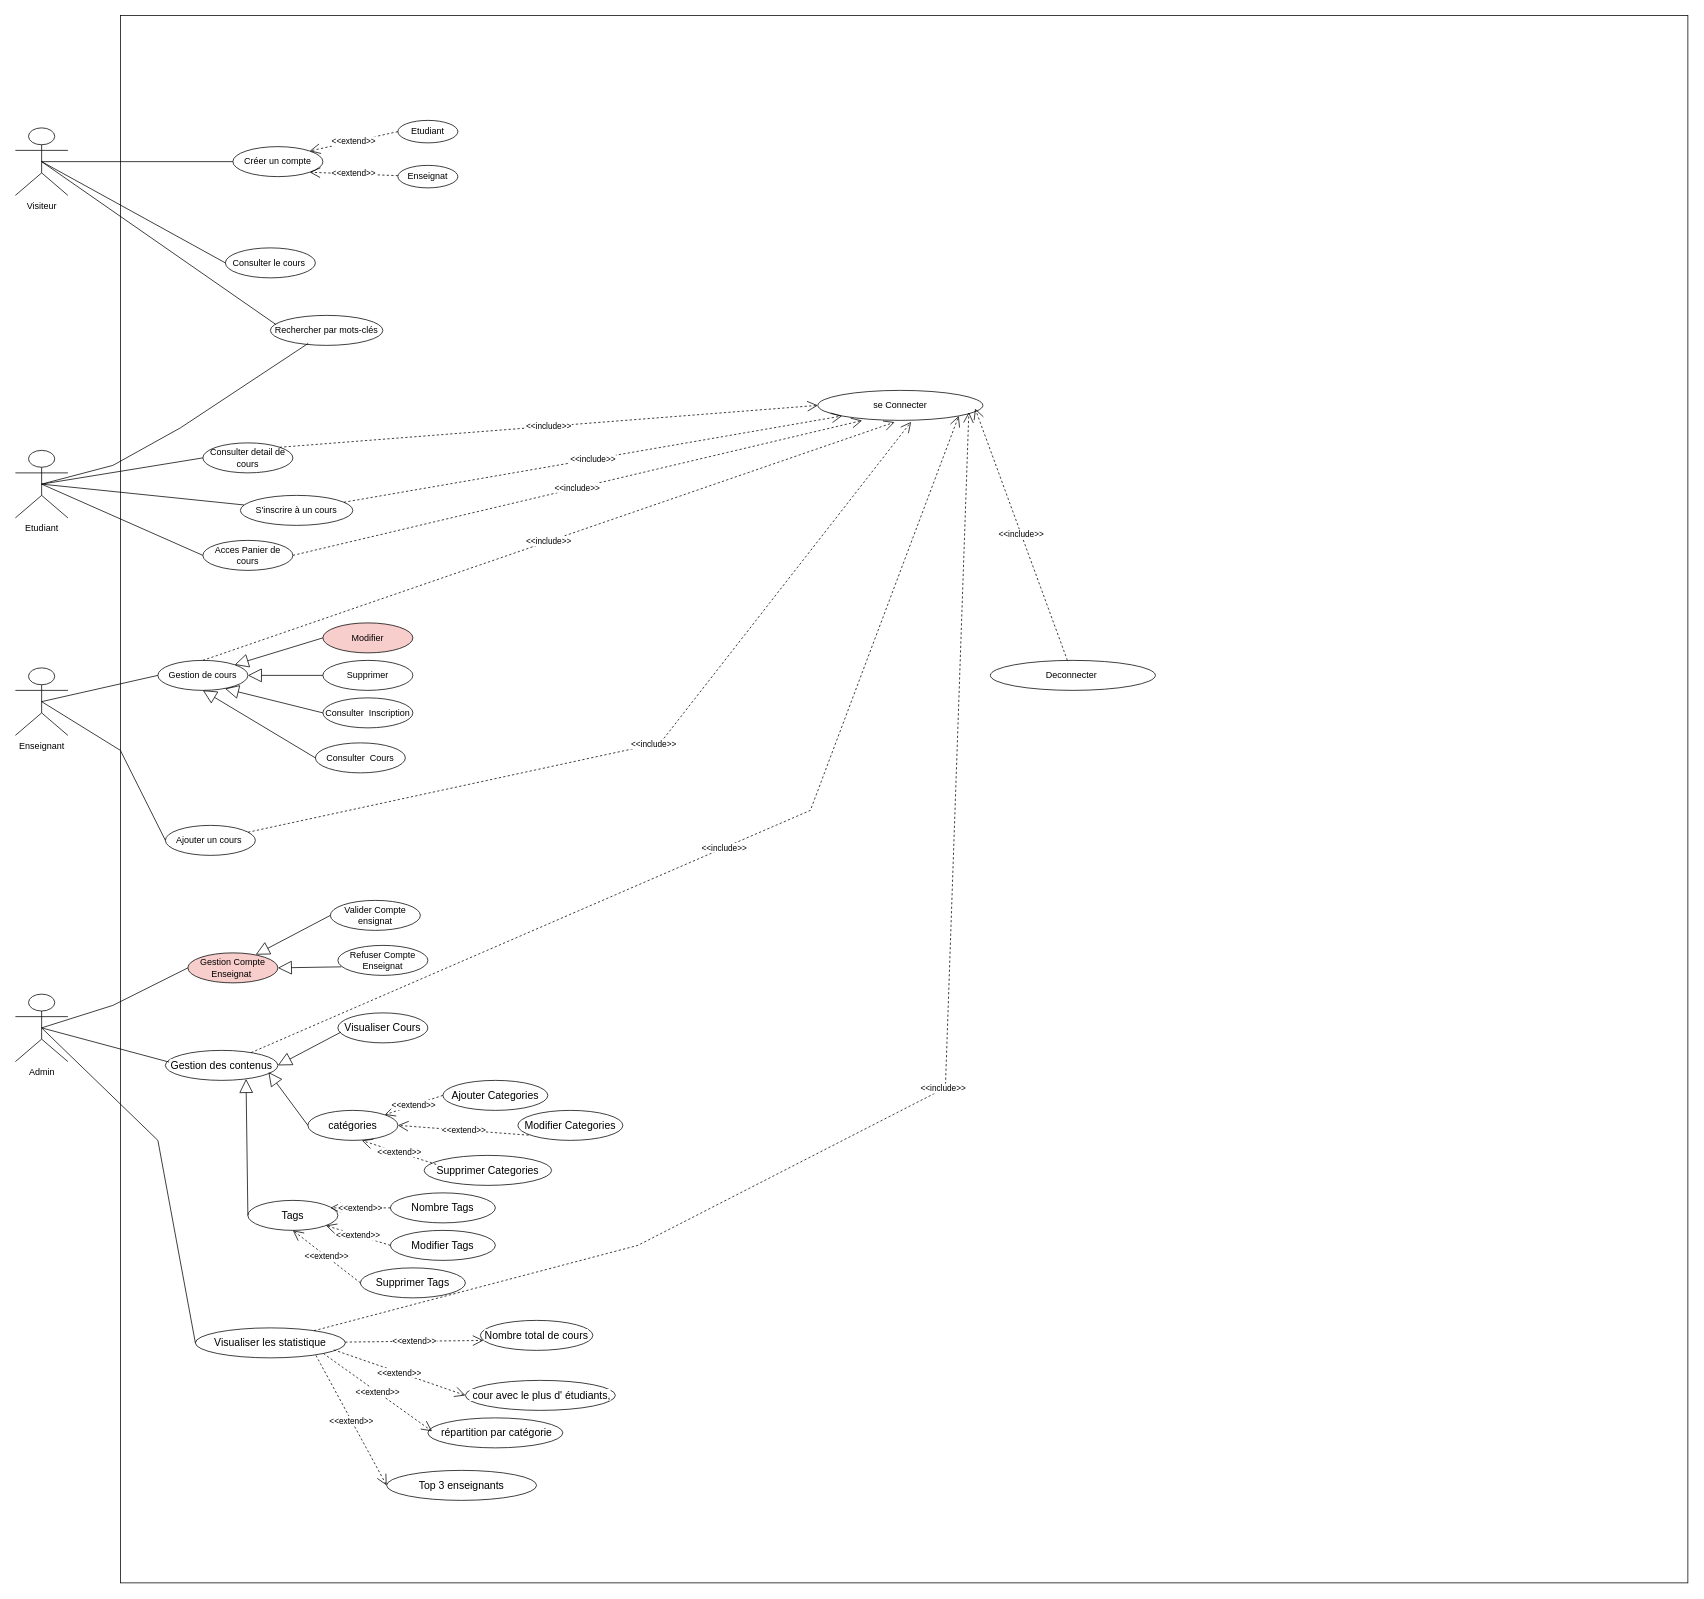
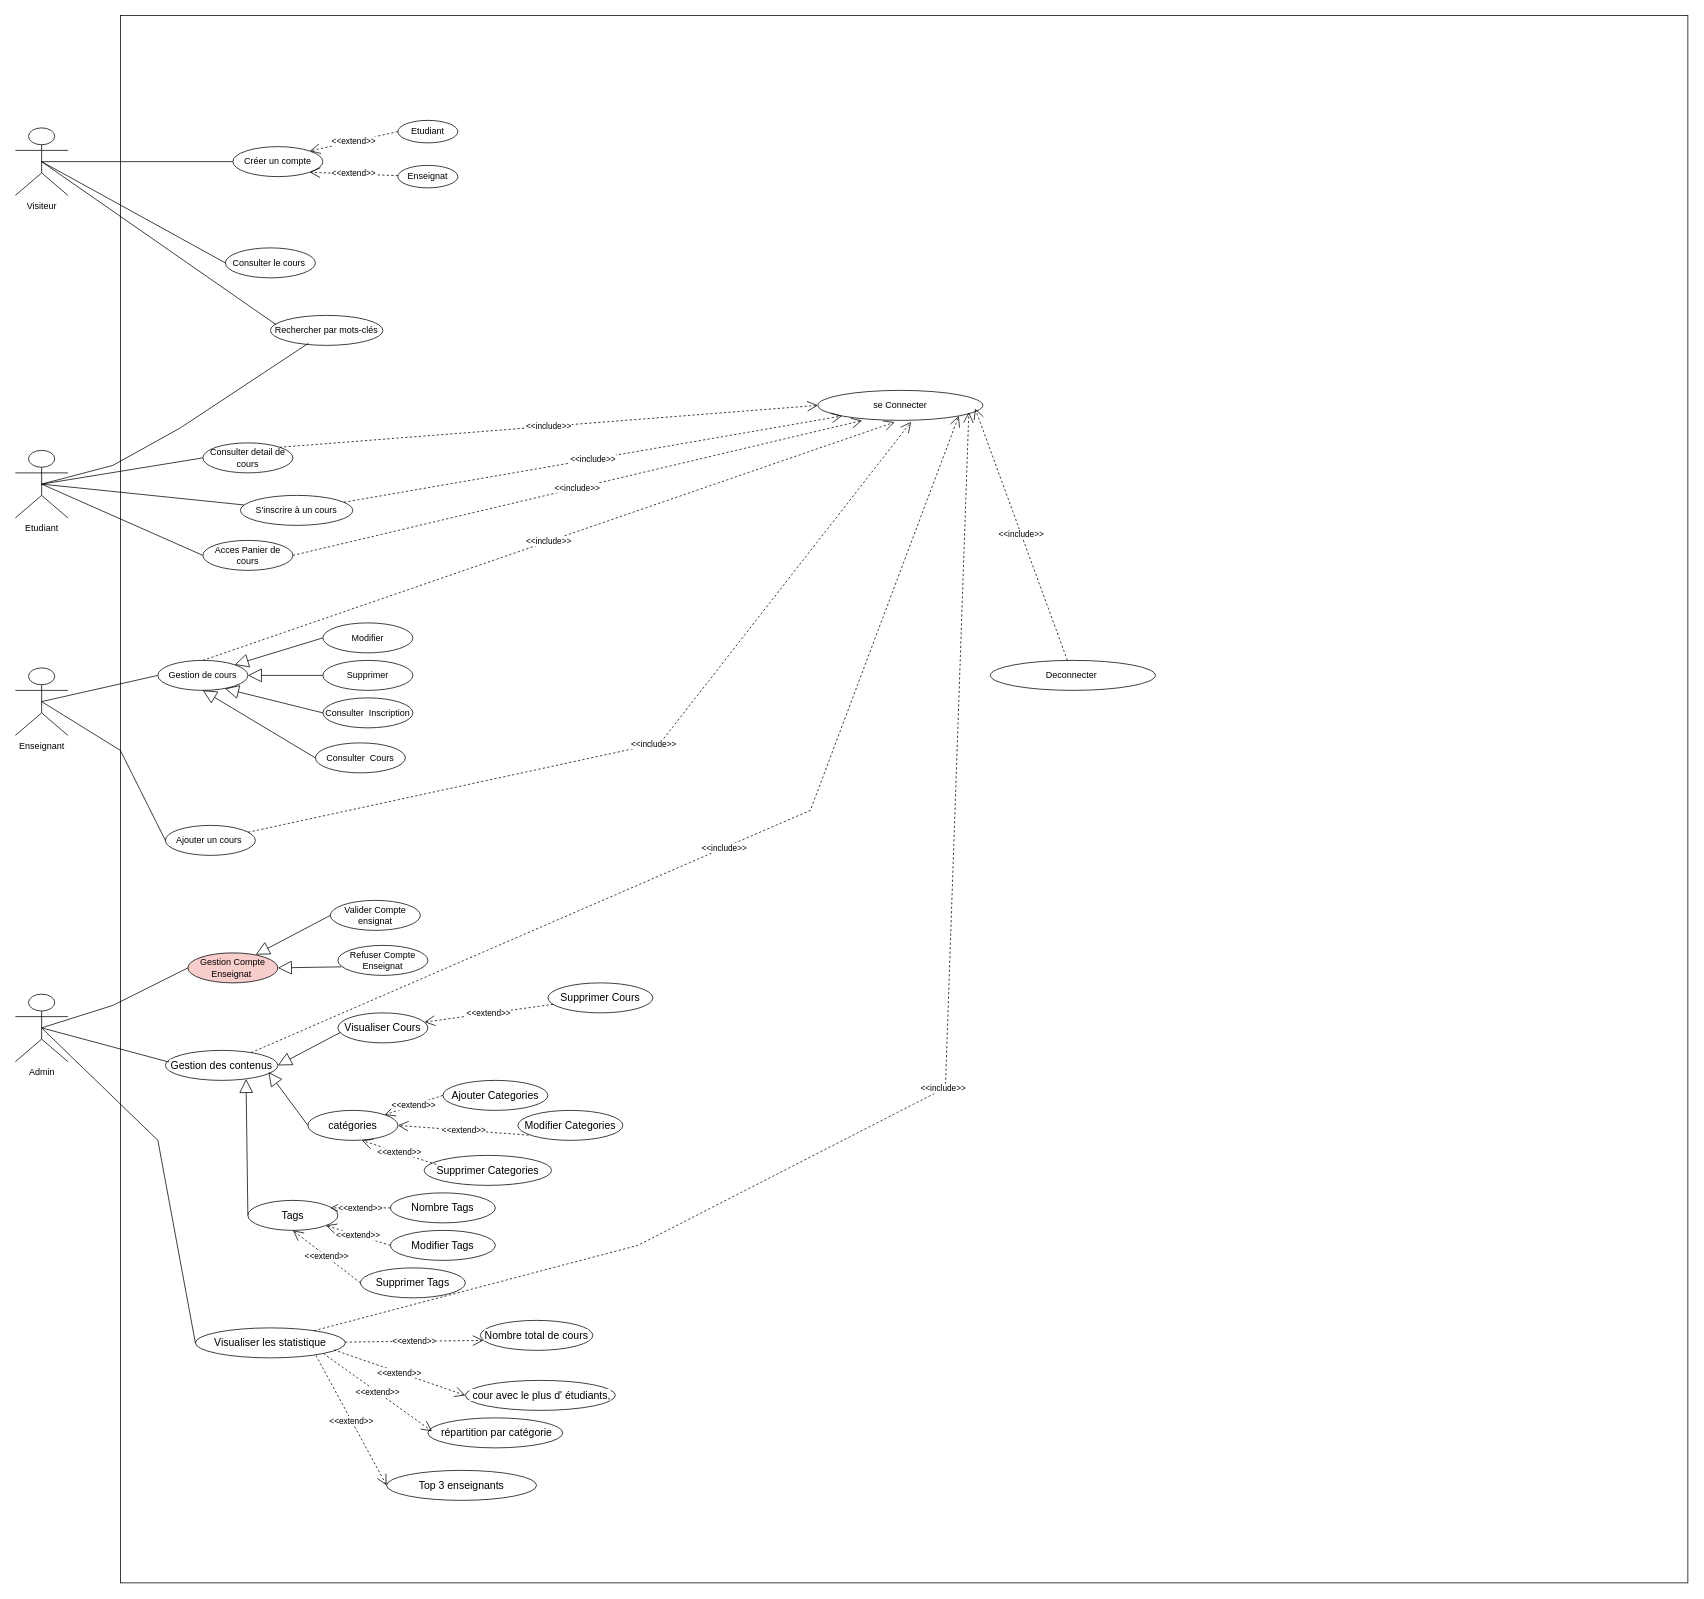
(368, 638) -> (368, 638)
none -> (600, 998)
none -> (490, 1013)
